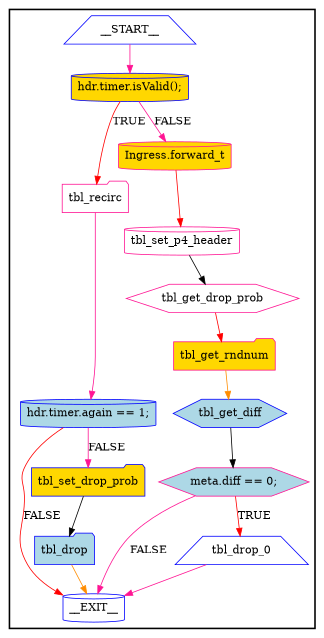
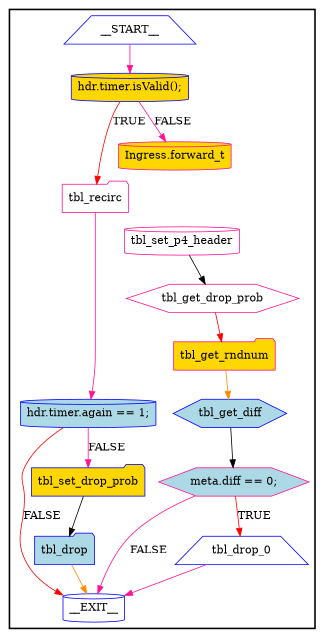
(178, 194) -> none
